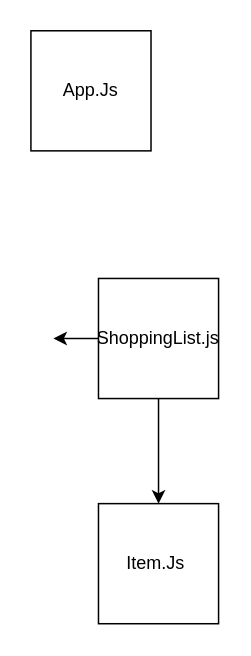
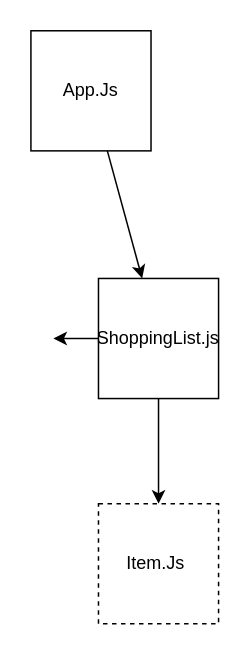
none -> (123, 210)
(158, 563) -> (158, 563)
